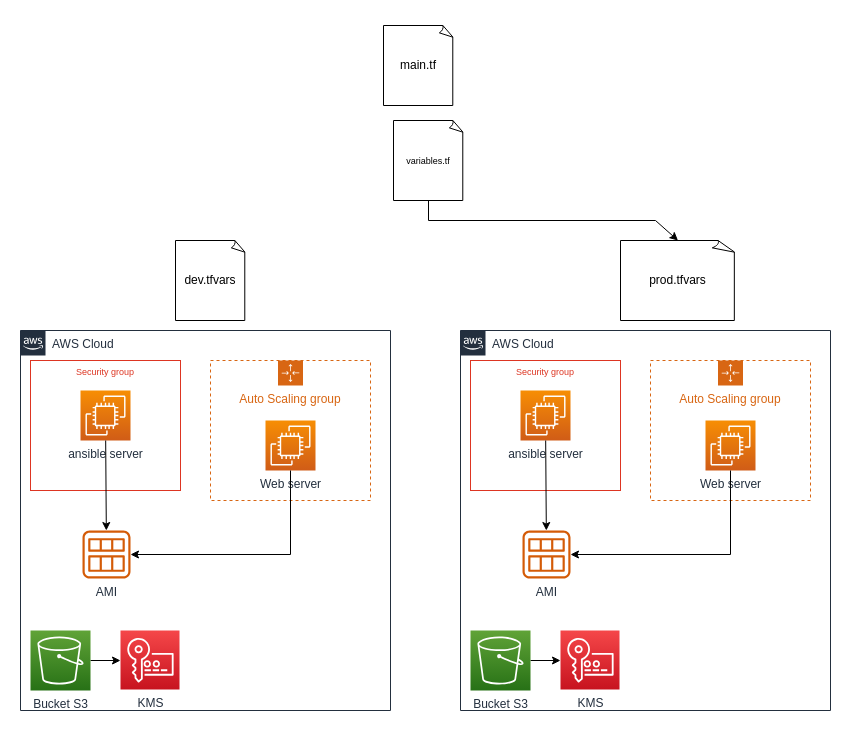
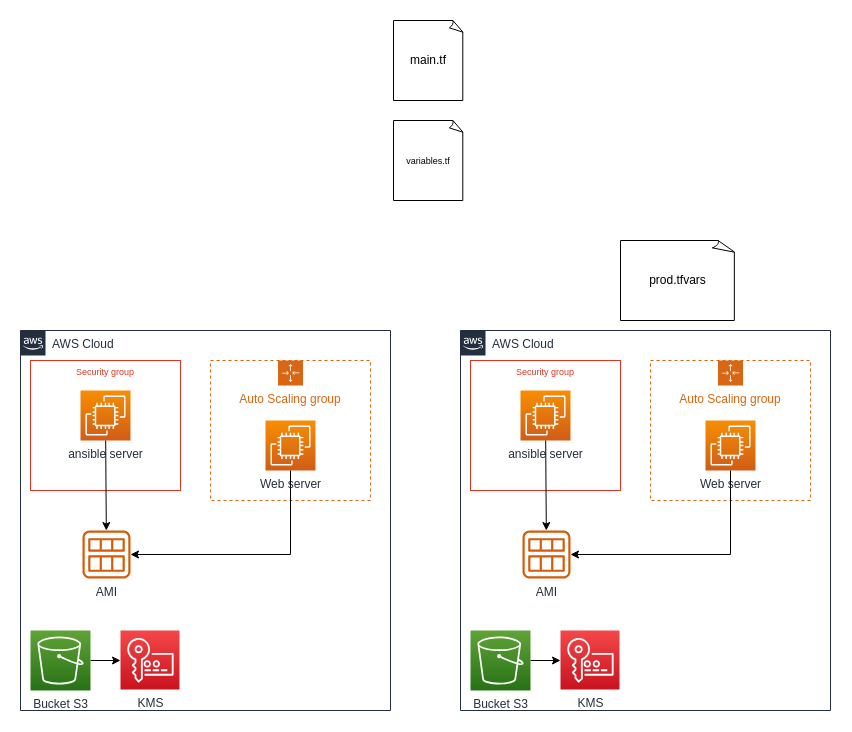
(419, 66) -> (429, 61)
(544, 221) -> none
(211, 281) -> none
